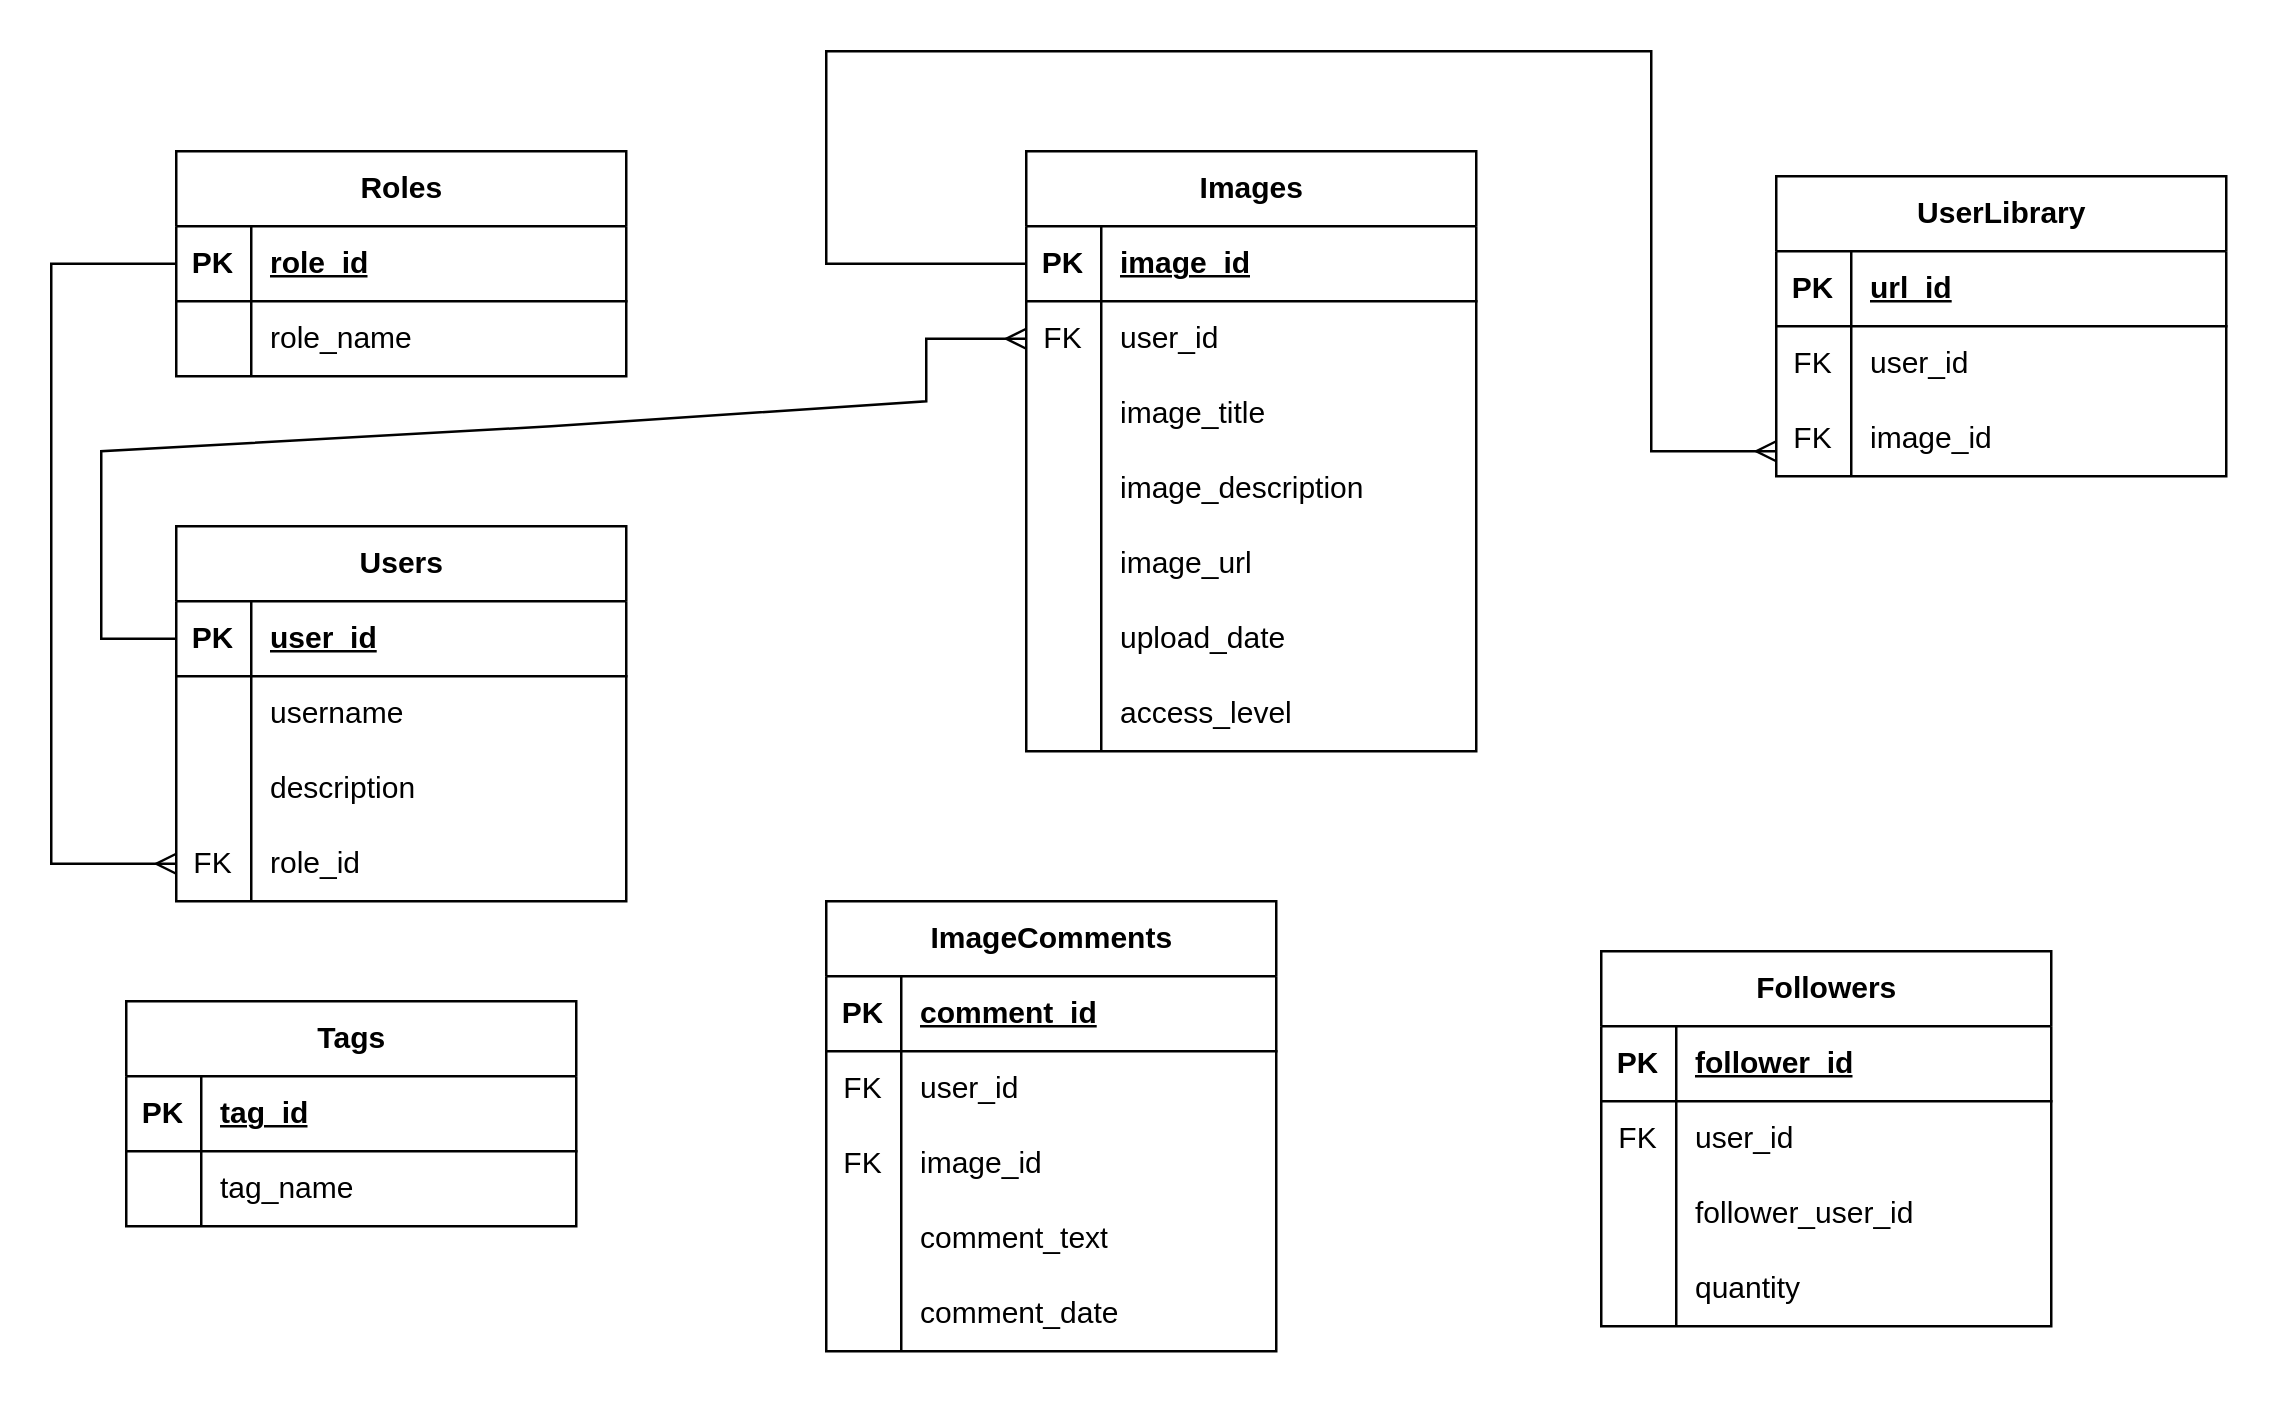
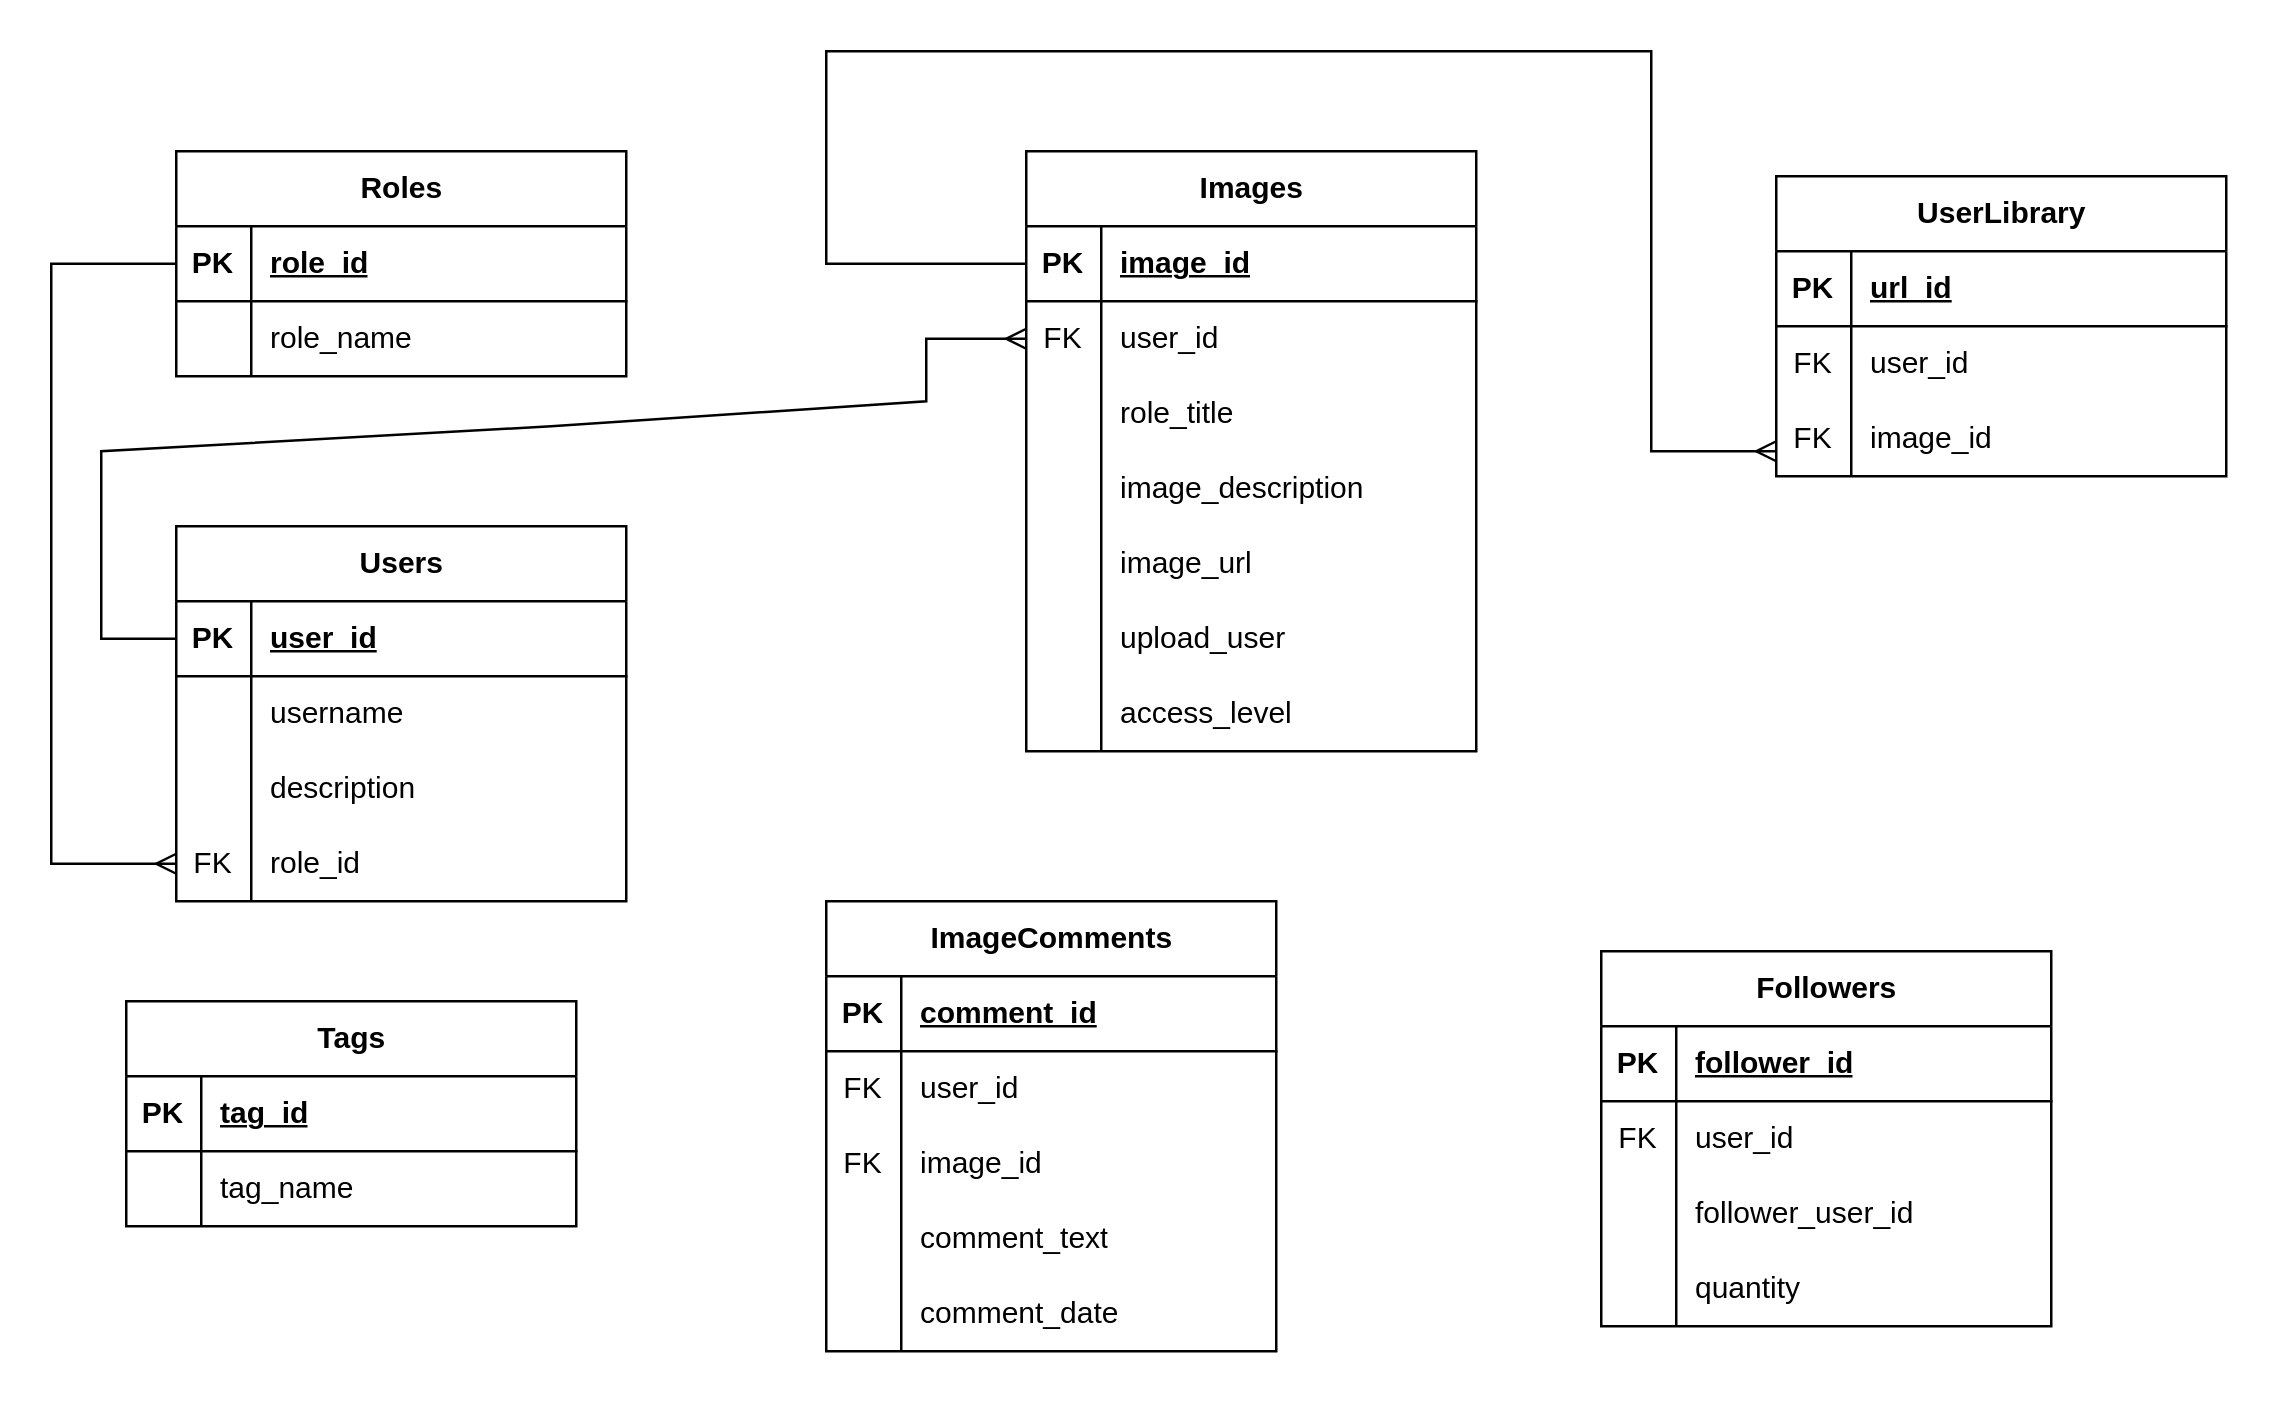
(1202, 414) -> (1194, 414)
(1210, 639) -> (1210, 639)
